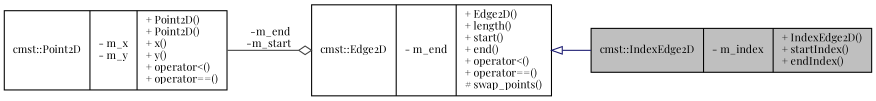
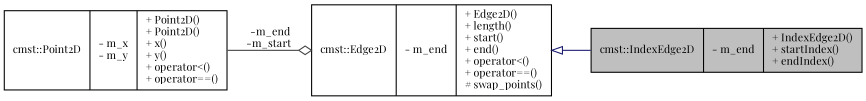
(738, 50) -> (734, 50)
